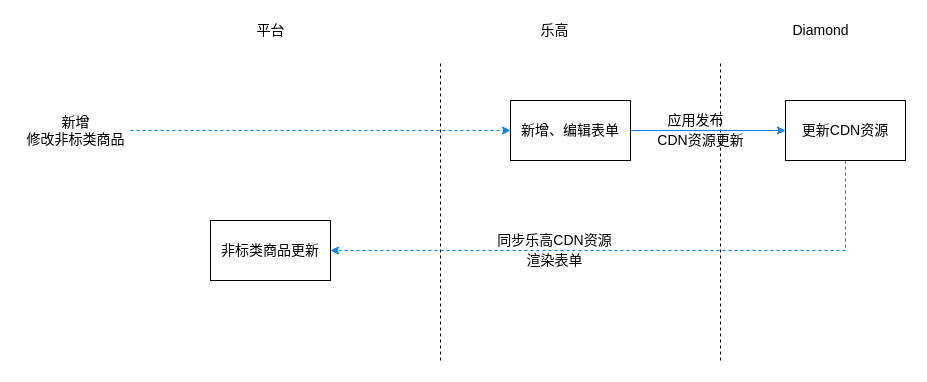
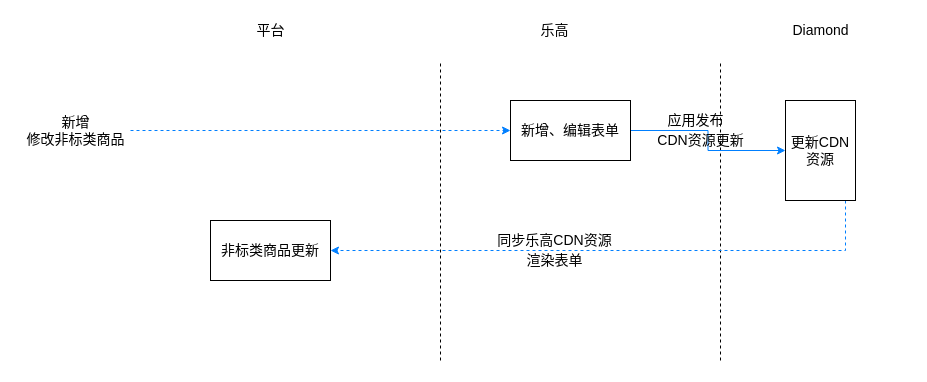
(846, 131) -> (821, 151)
